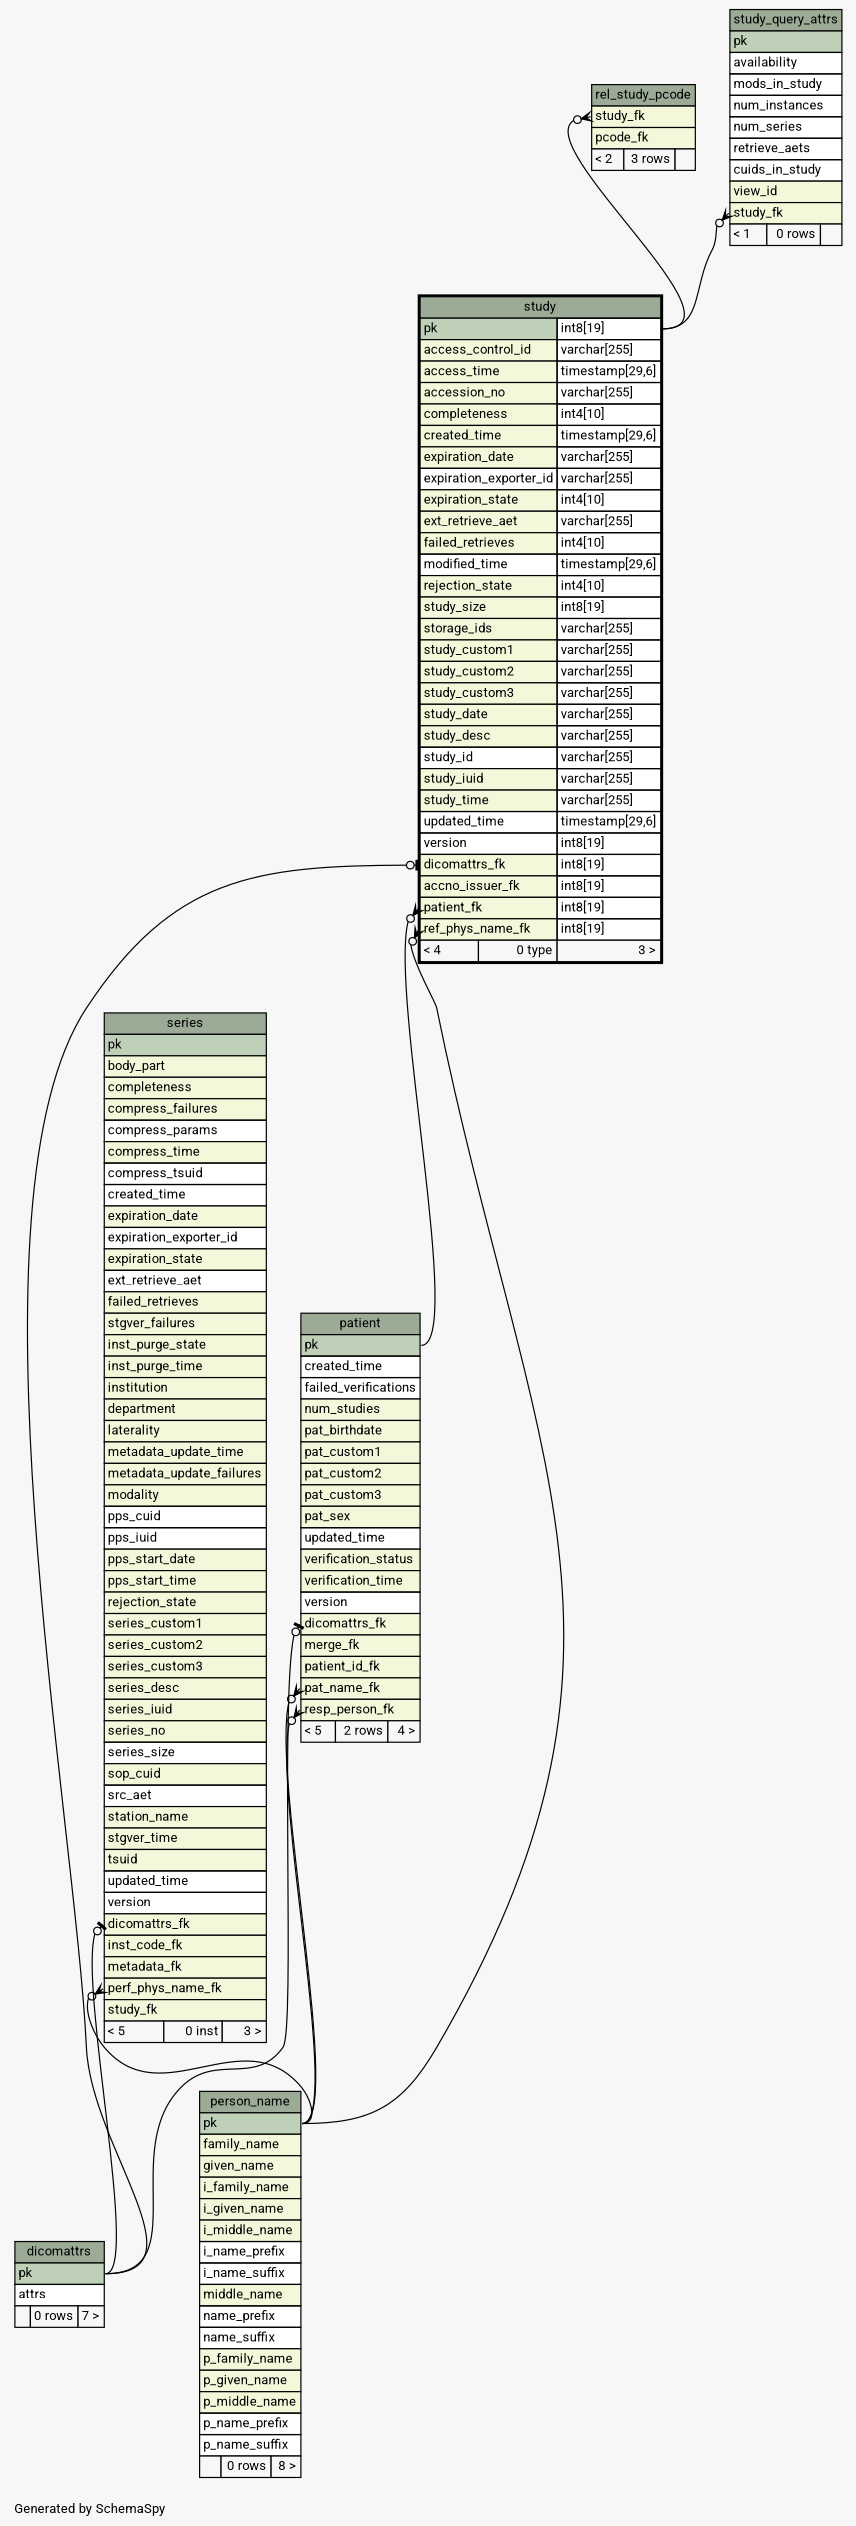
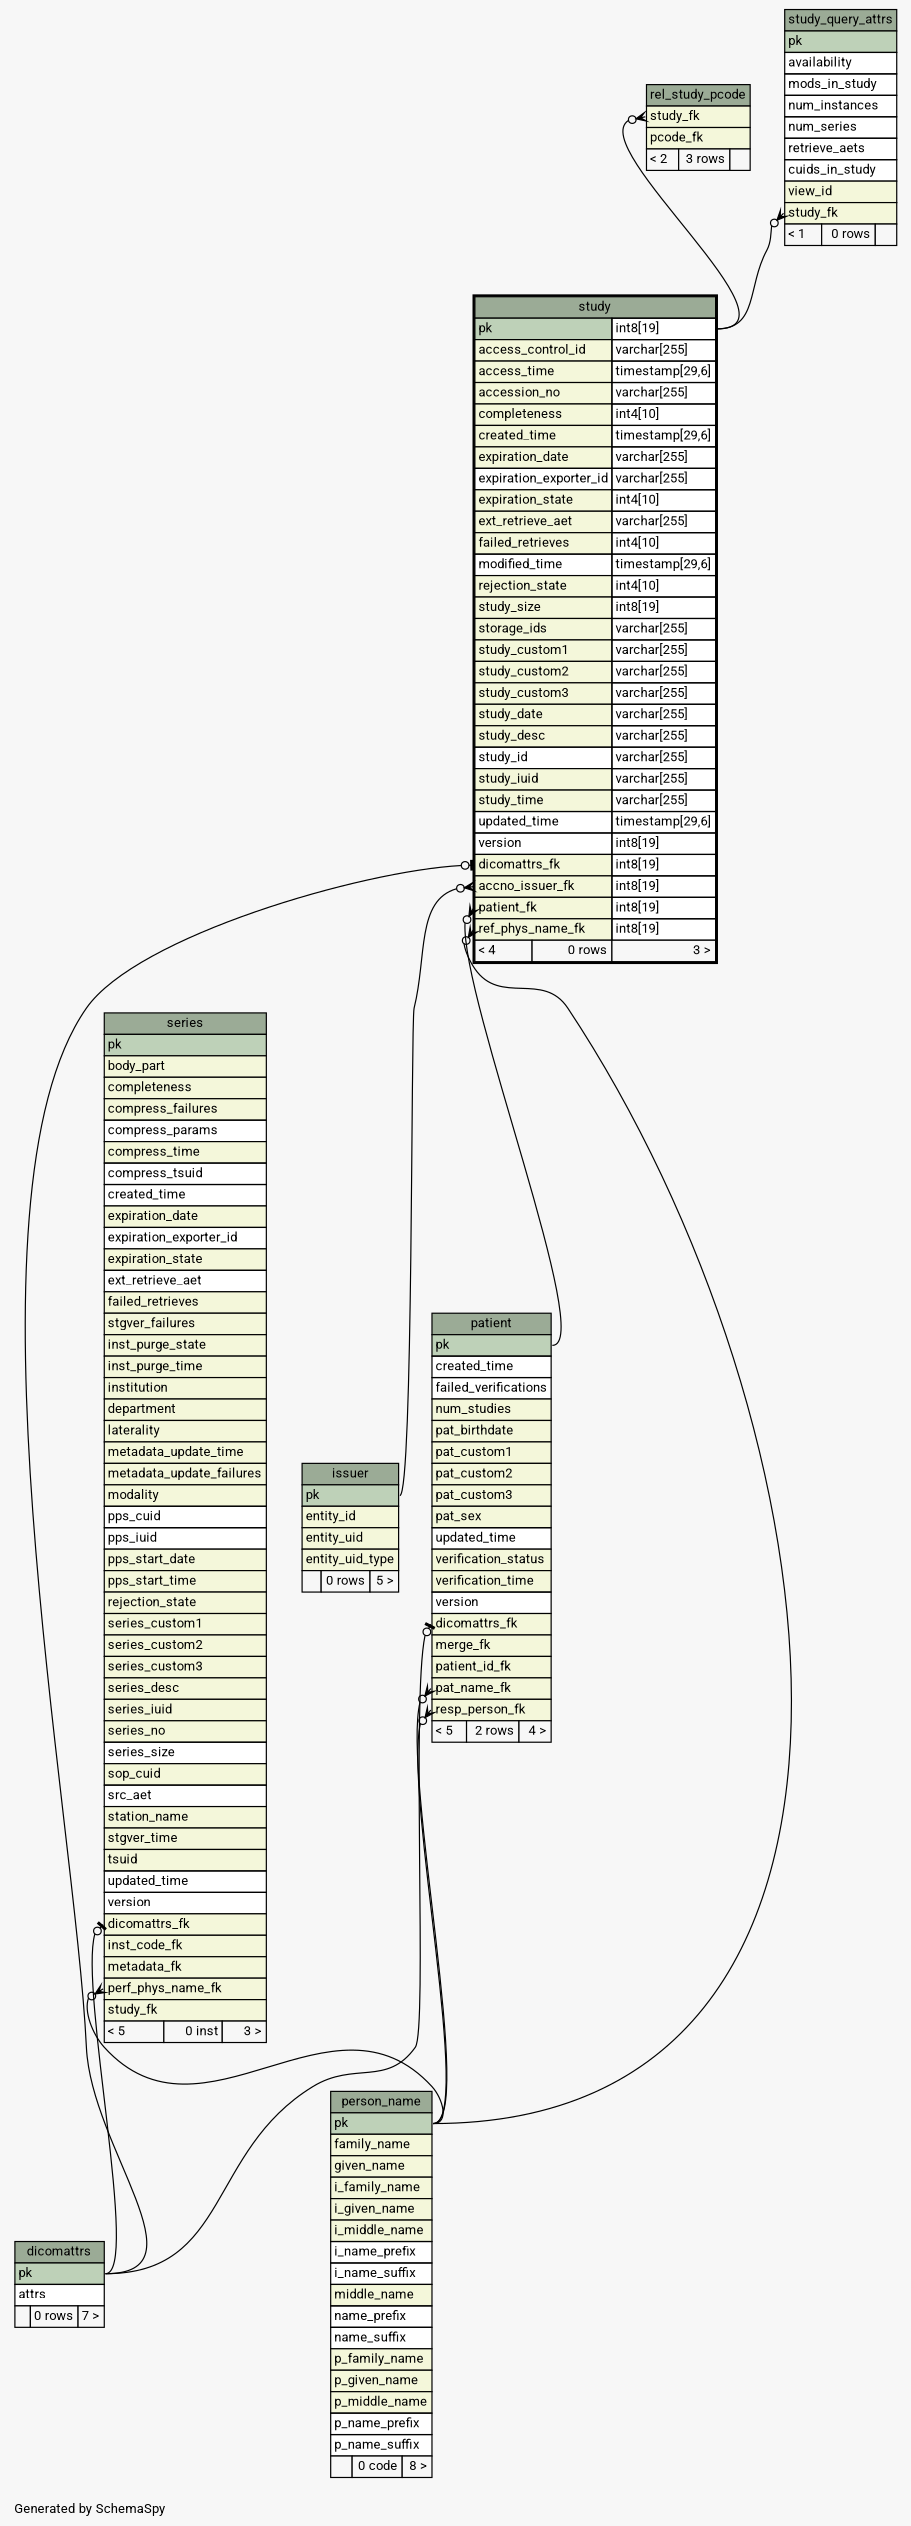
(535, 950) -> (588, 950)
none -> (350, 1528)
(247, 2466) -> (378, 2466)
